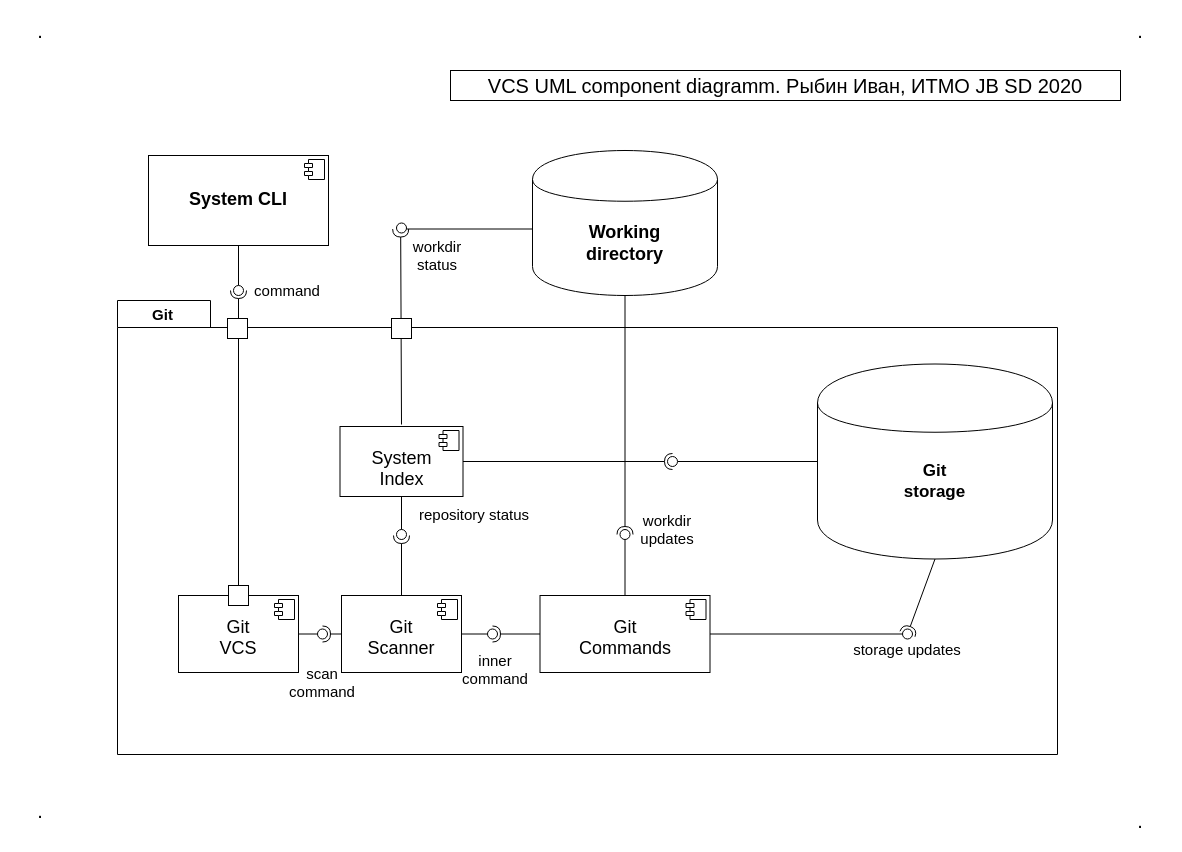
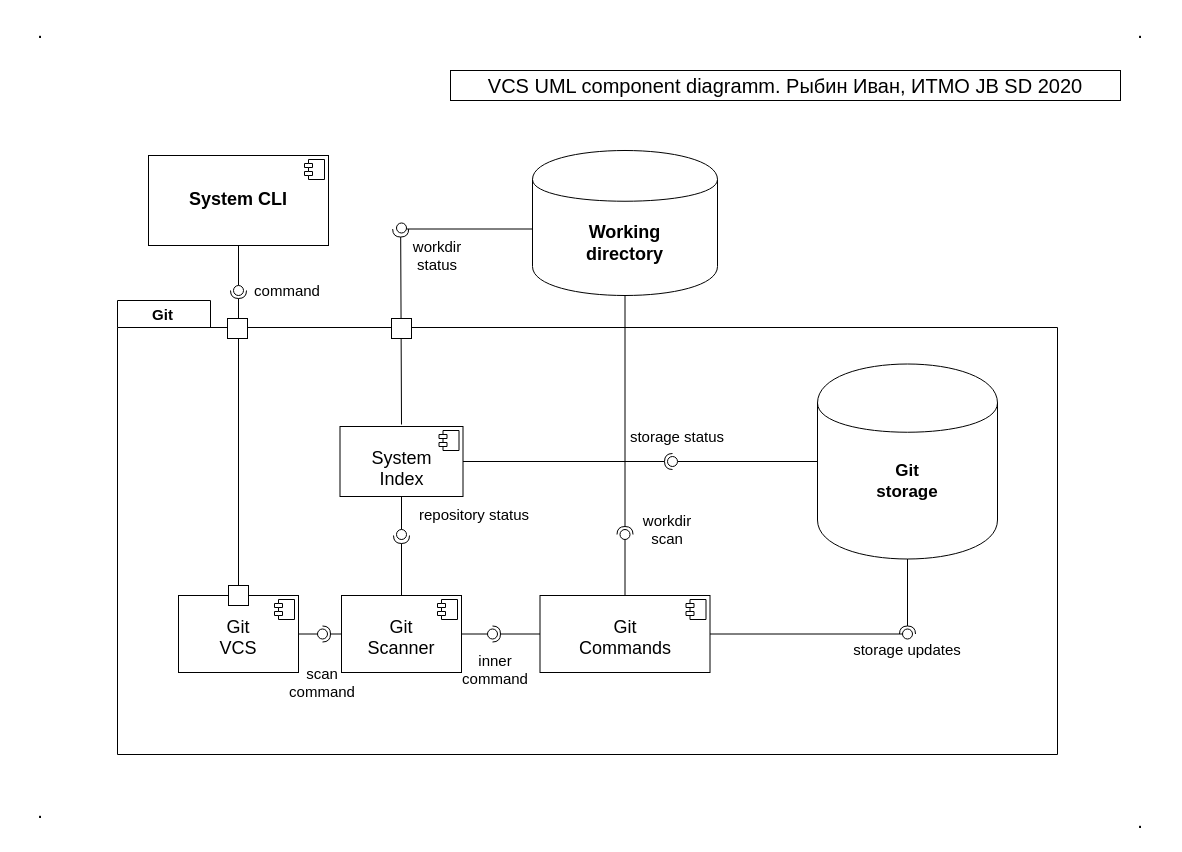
none -> (678, 437)
(935, 462) -> (908, 462)
(668, 530) -> (668, 530)
